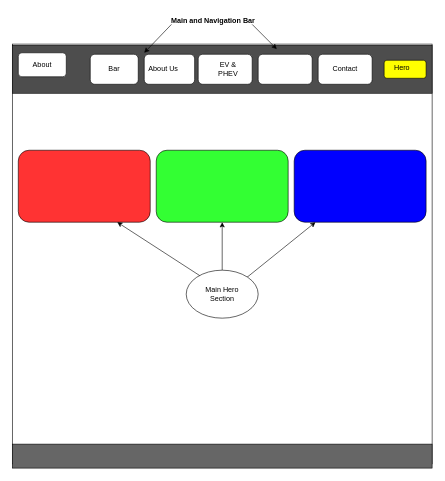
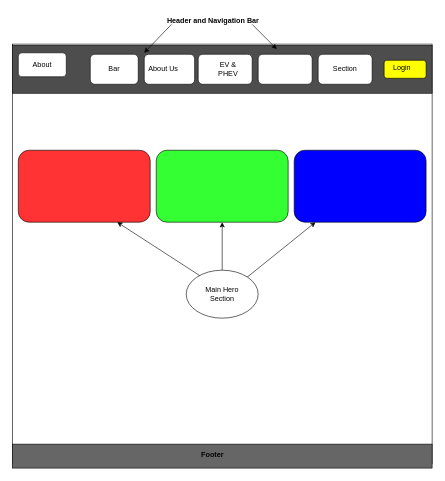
(213, 21) -> (213, 21)
(402, 68) -> (402, 68)
(345, 69) -> (345, 69)
none -> (213, 455)
